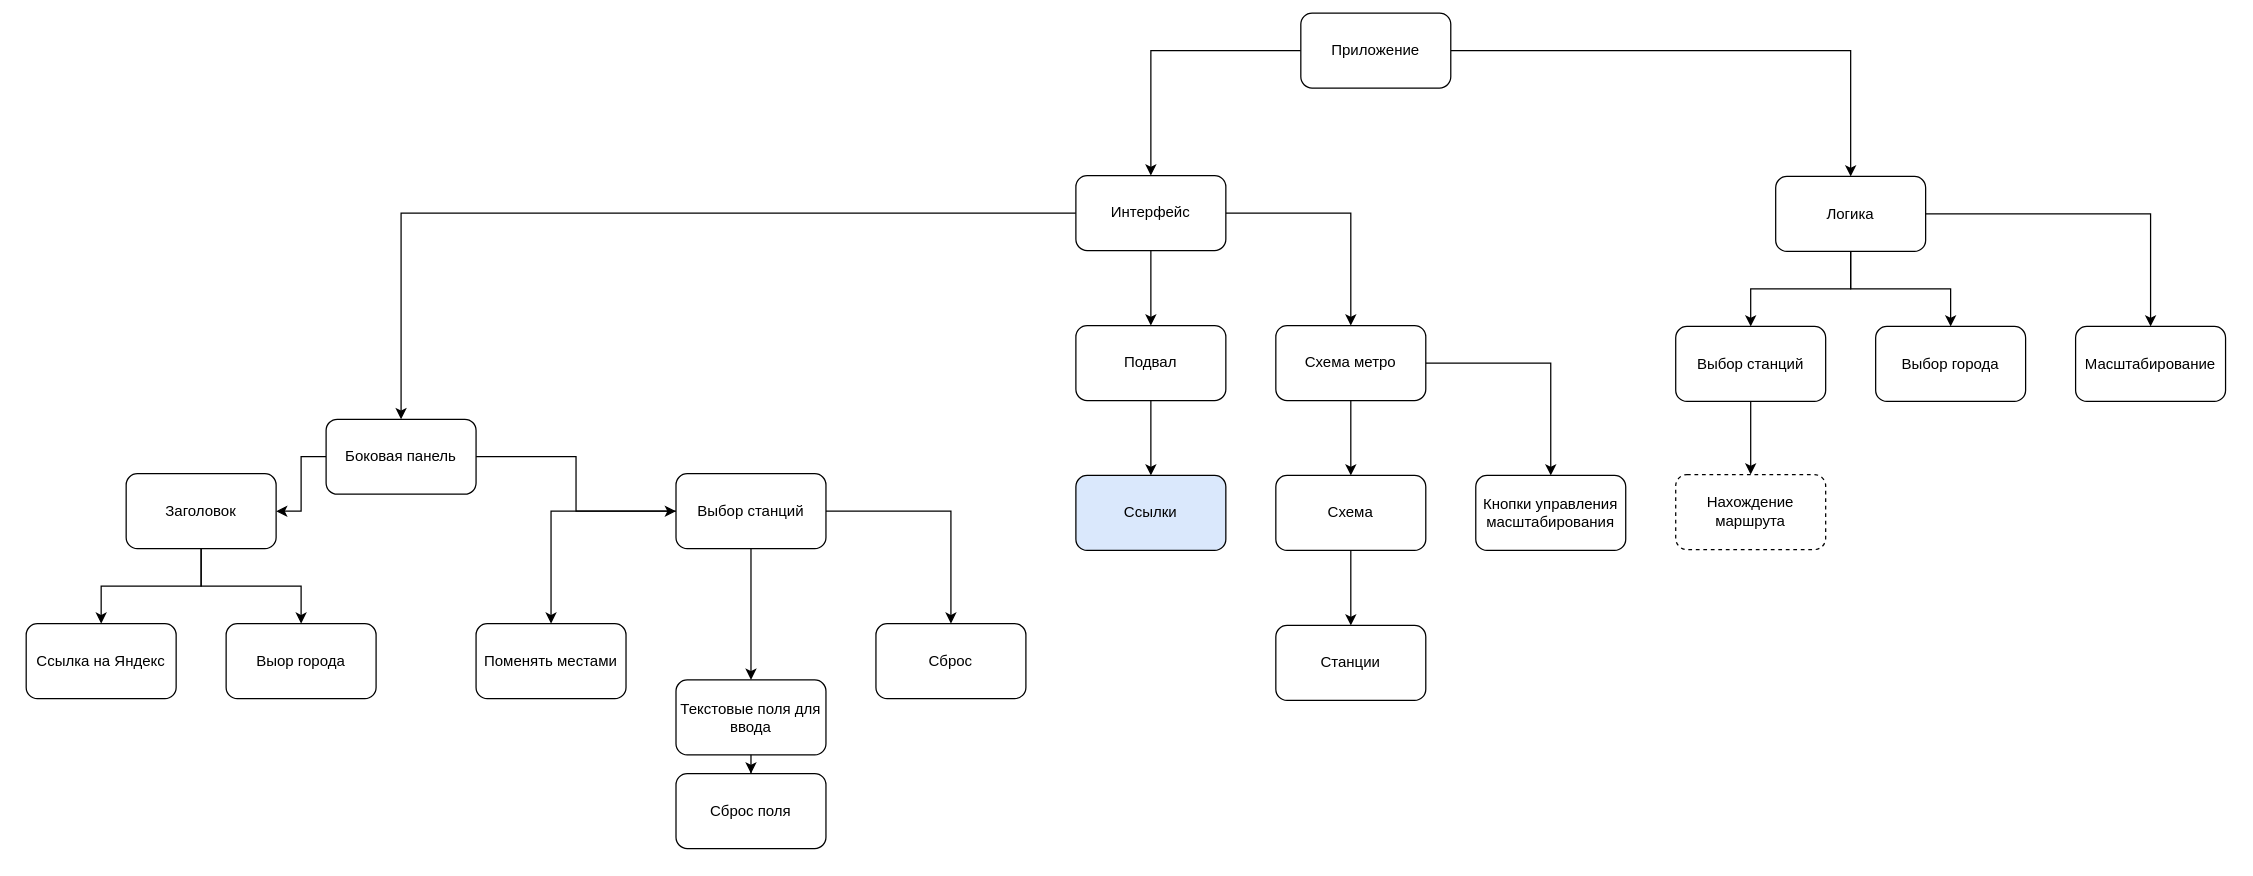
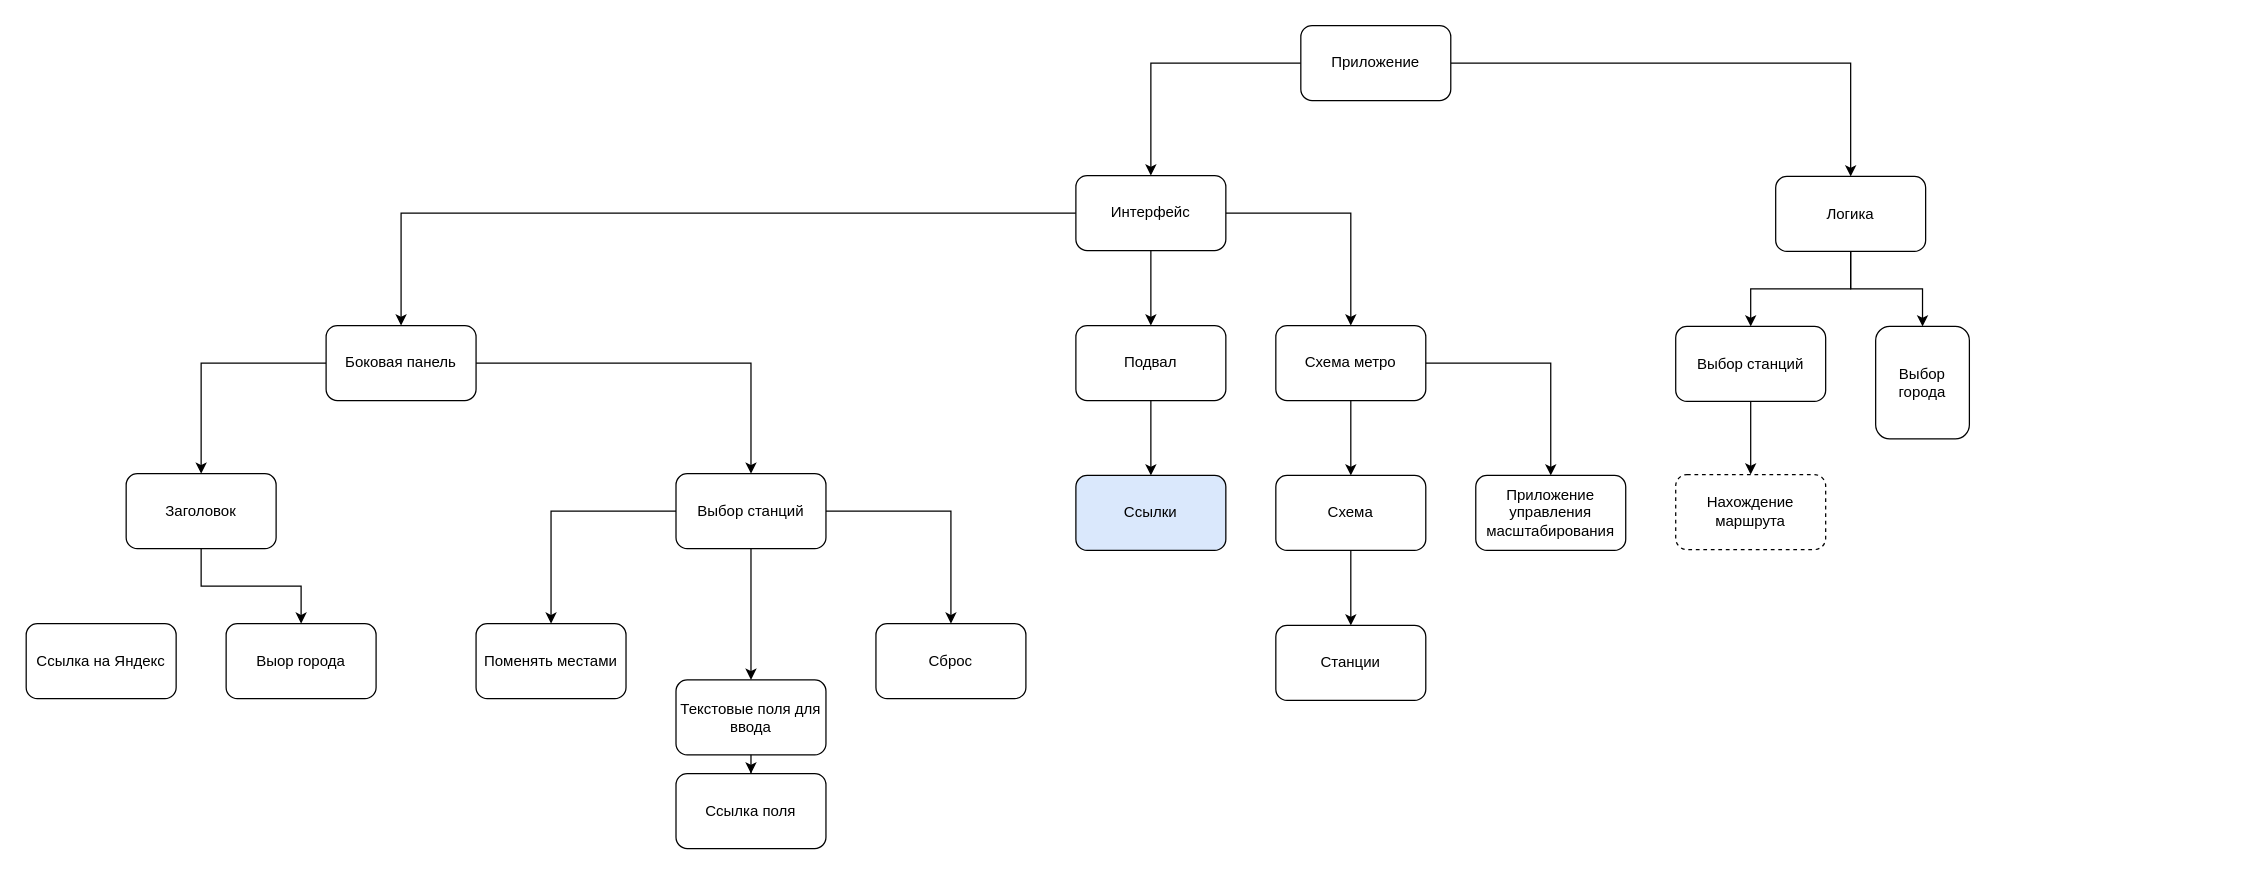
(1376, 51) -> (1376, 63)
(2090, 214) -> none
(1951, 364) -> (1923, 383)
(2151, 364) -> none
(401, 457) -> (401, 363)
(1551, 513) -> (1551, 513)
(135, 586) -> none
(751, 812) -> (751, 812)
